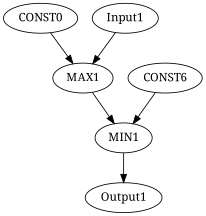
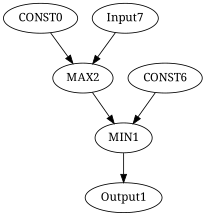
(125, 18) -> (125, 18)
(83, 78) -> (83, 78)
